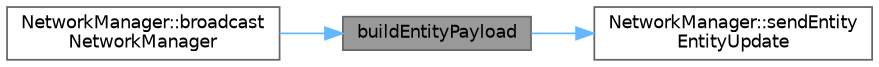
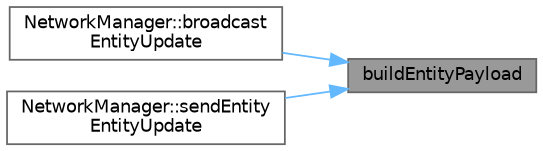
(143, 33) -> (146, 33)
(554, 33) -> (308, 95)
